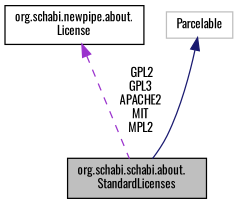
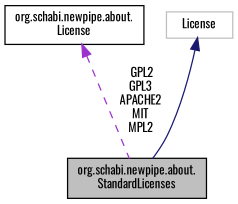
(200, 25) -> (200, 25)
(137, 178) -> (137, 178)
